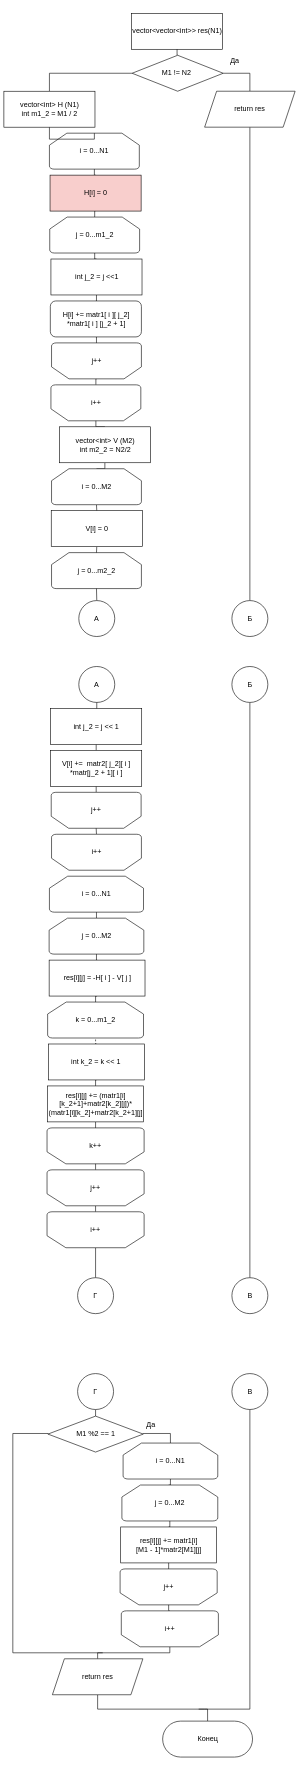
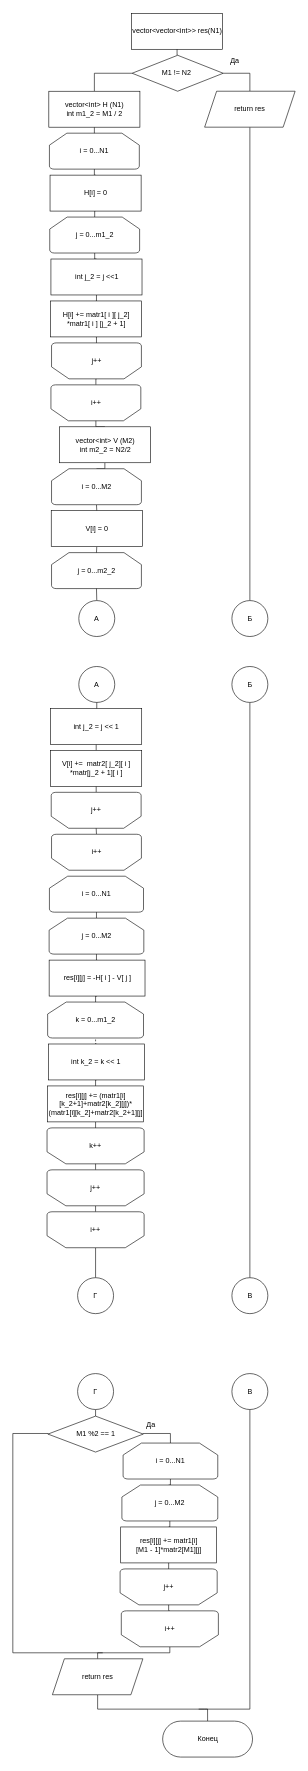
(50, 108) -> (95, 108)
(96, 192) -> (96, 192)
(96, 318) -> (96, 318)
